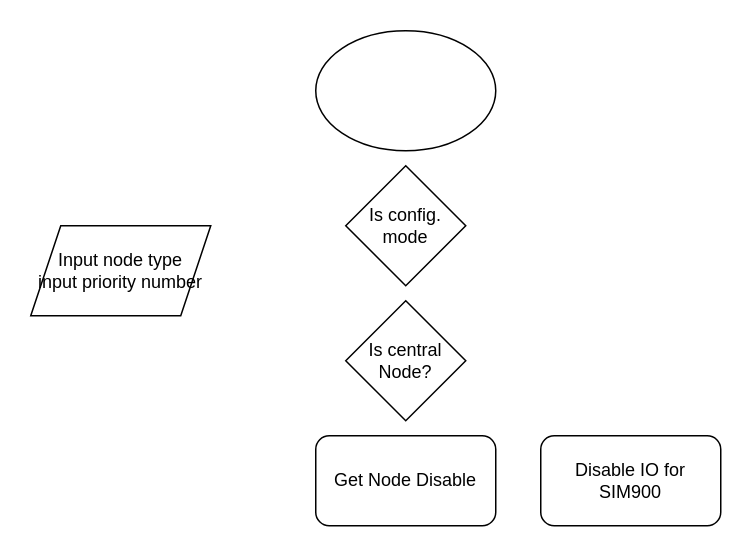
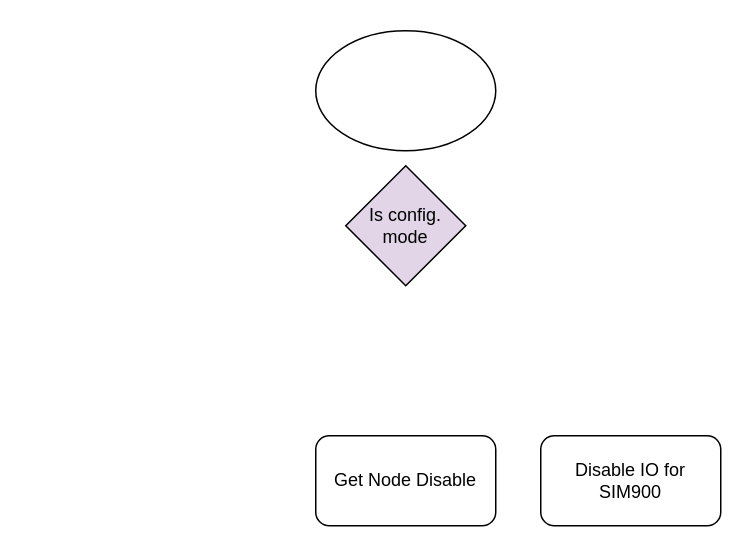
(406, 226) -> (406, 226)
(121, 271) -> none
(406, 361) -> none
